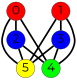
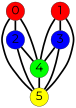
none -> (39, 83)
